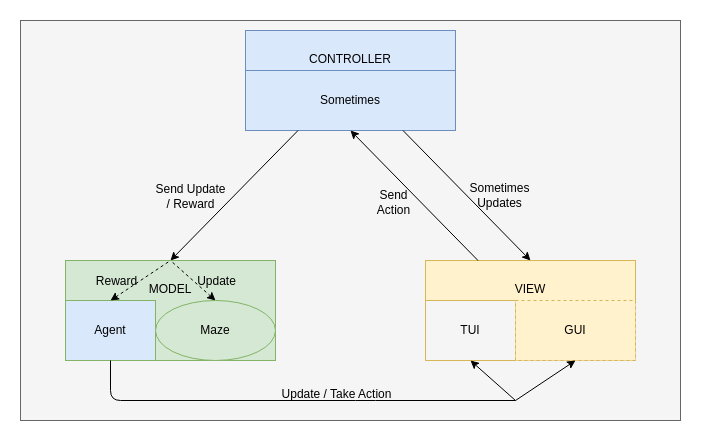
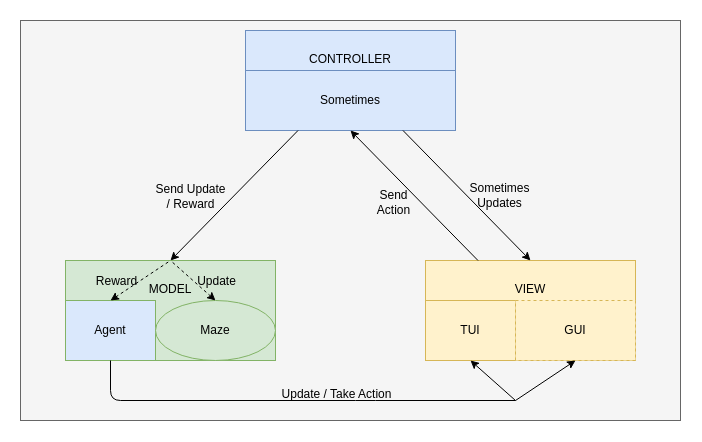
(471, 331) -> (471, 331)
